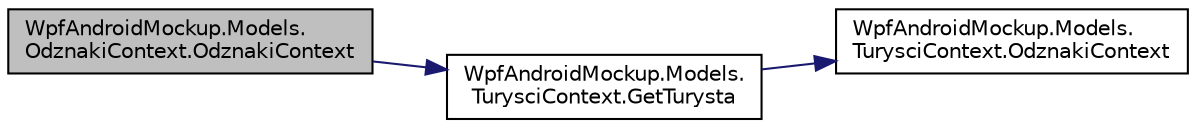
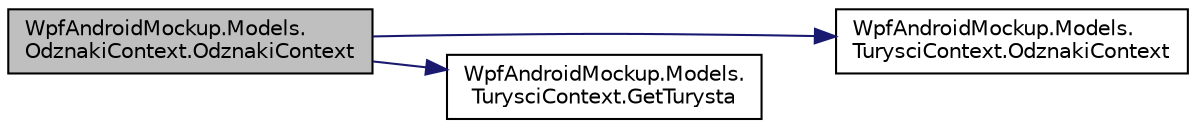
(788, 66) -> (594, 34)
